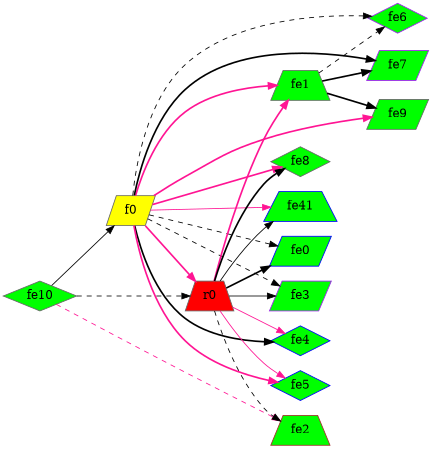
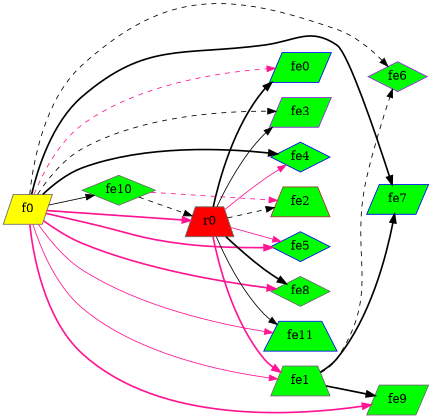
(398, 66) -> (398, 199)
(181, 115) -> (126, 336)
(300, 206) -> (300, 336)
(209, 229) -> (130, 98)
(80, 259) -> (67, 201)
